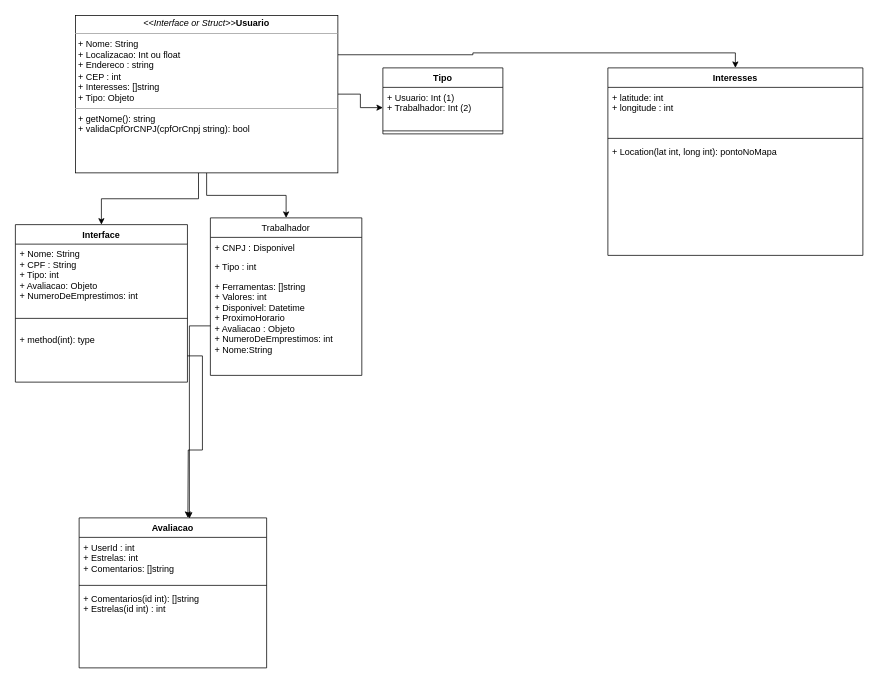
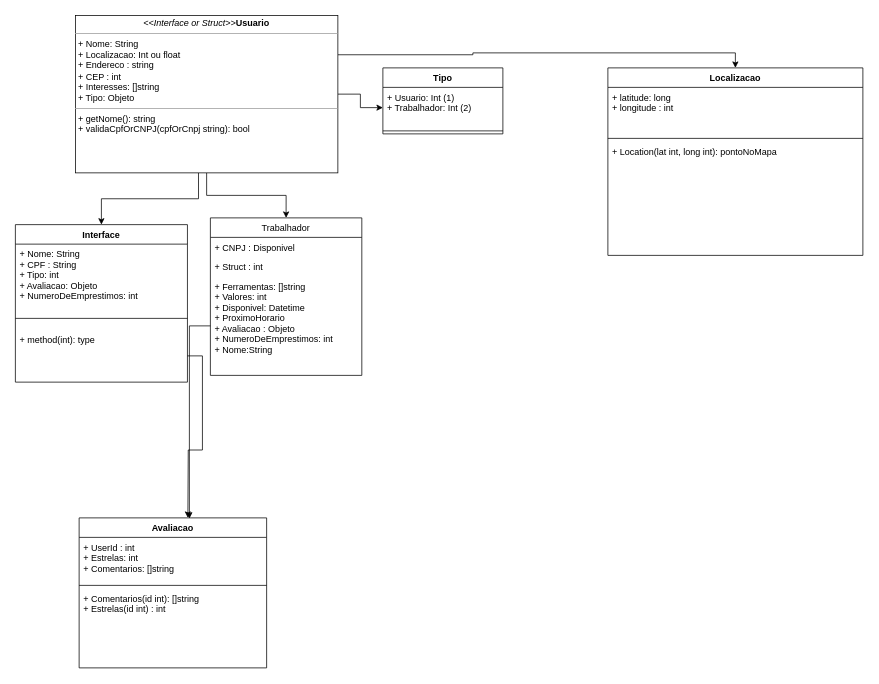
(735, 78) -> (735, 78)
(643, 98) -> (645, 98)
(238, 267) -> (244, 267)
